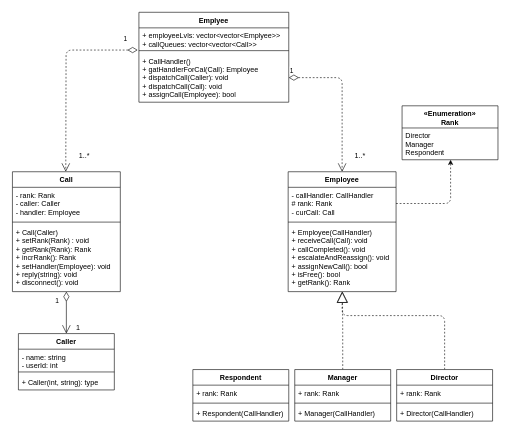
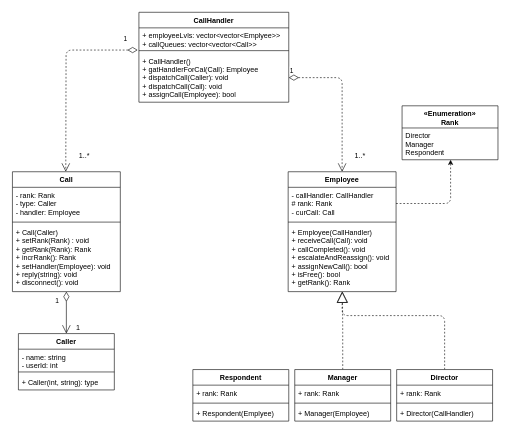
(214, 20) -> (214, 20)
(37, 196) -> (37, 196)
(243, 414) -> (237, 414)
(339, 414) -> (335, 414)
